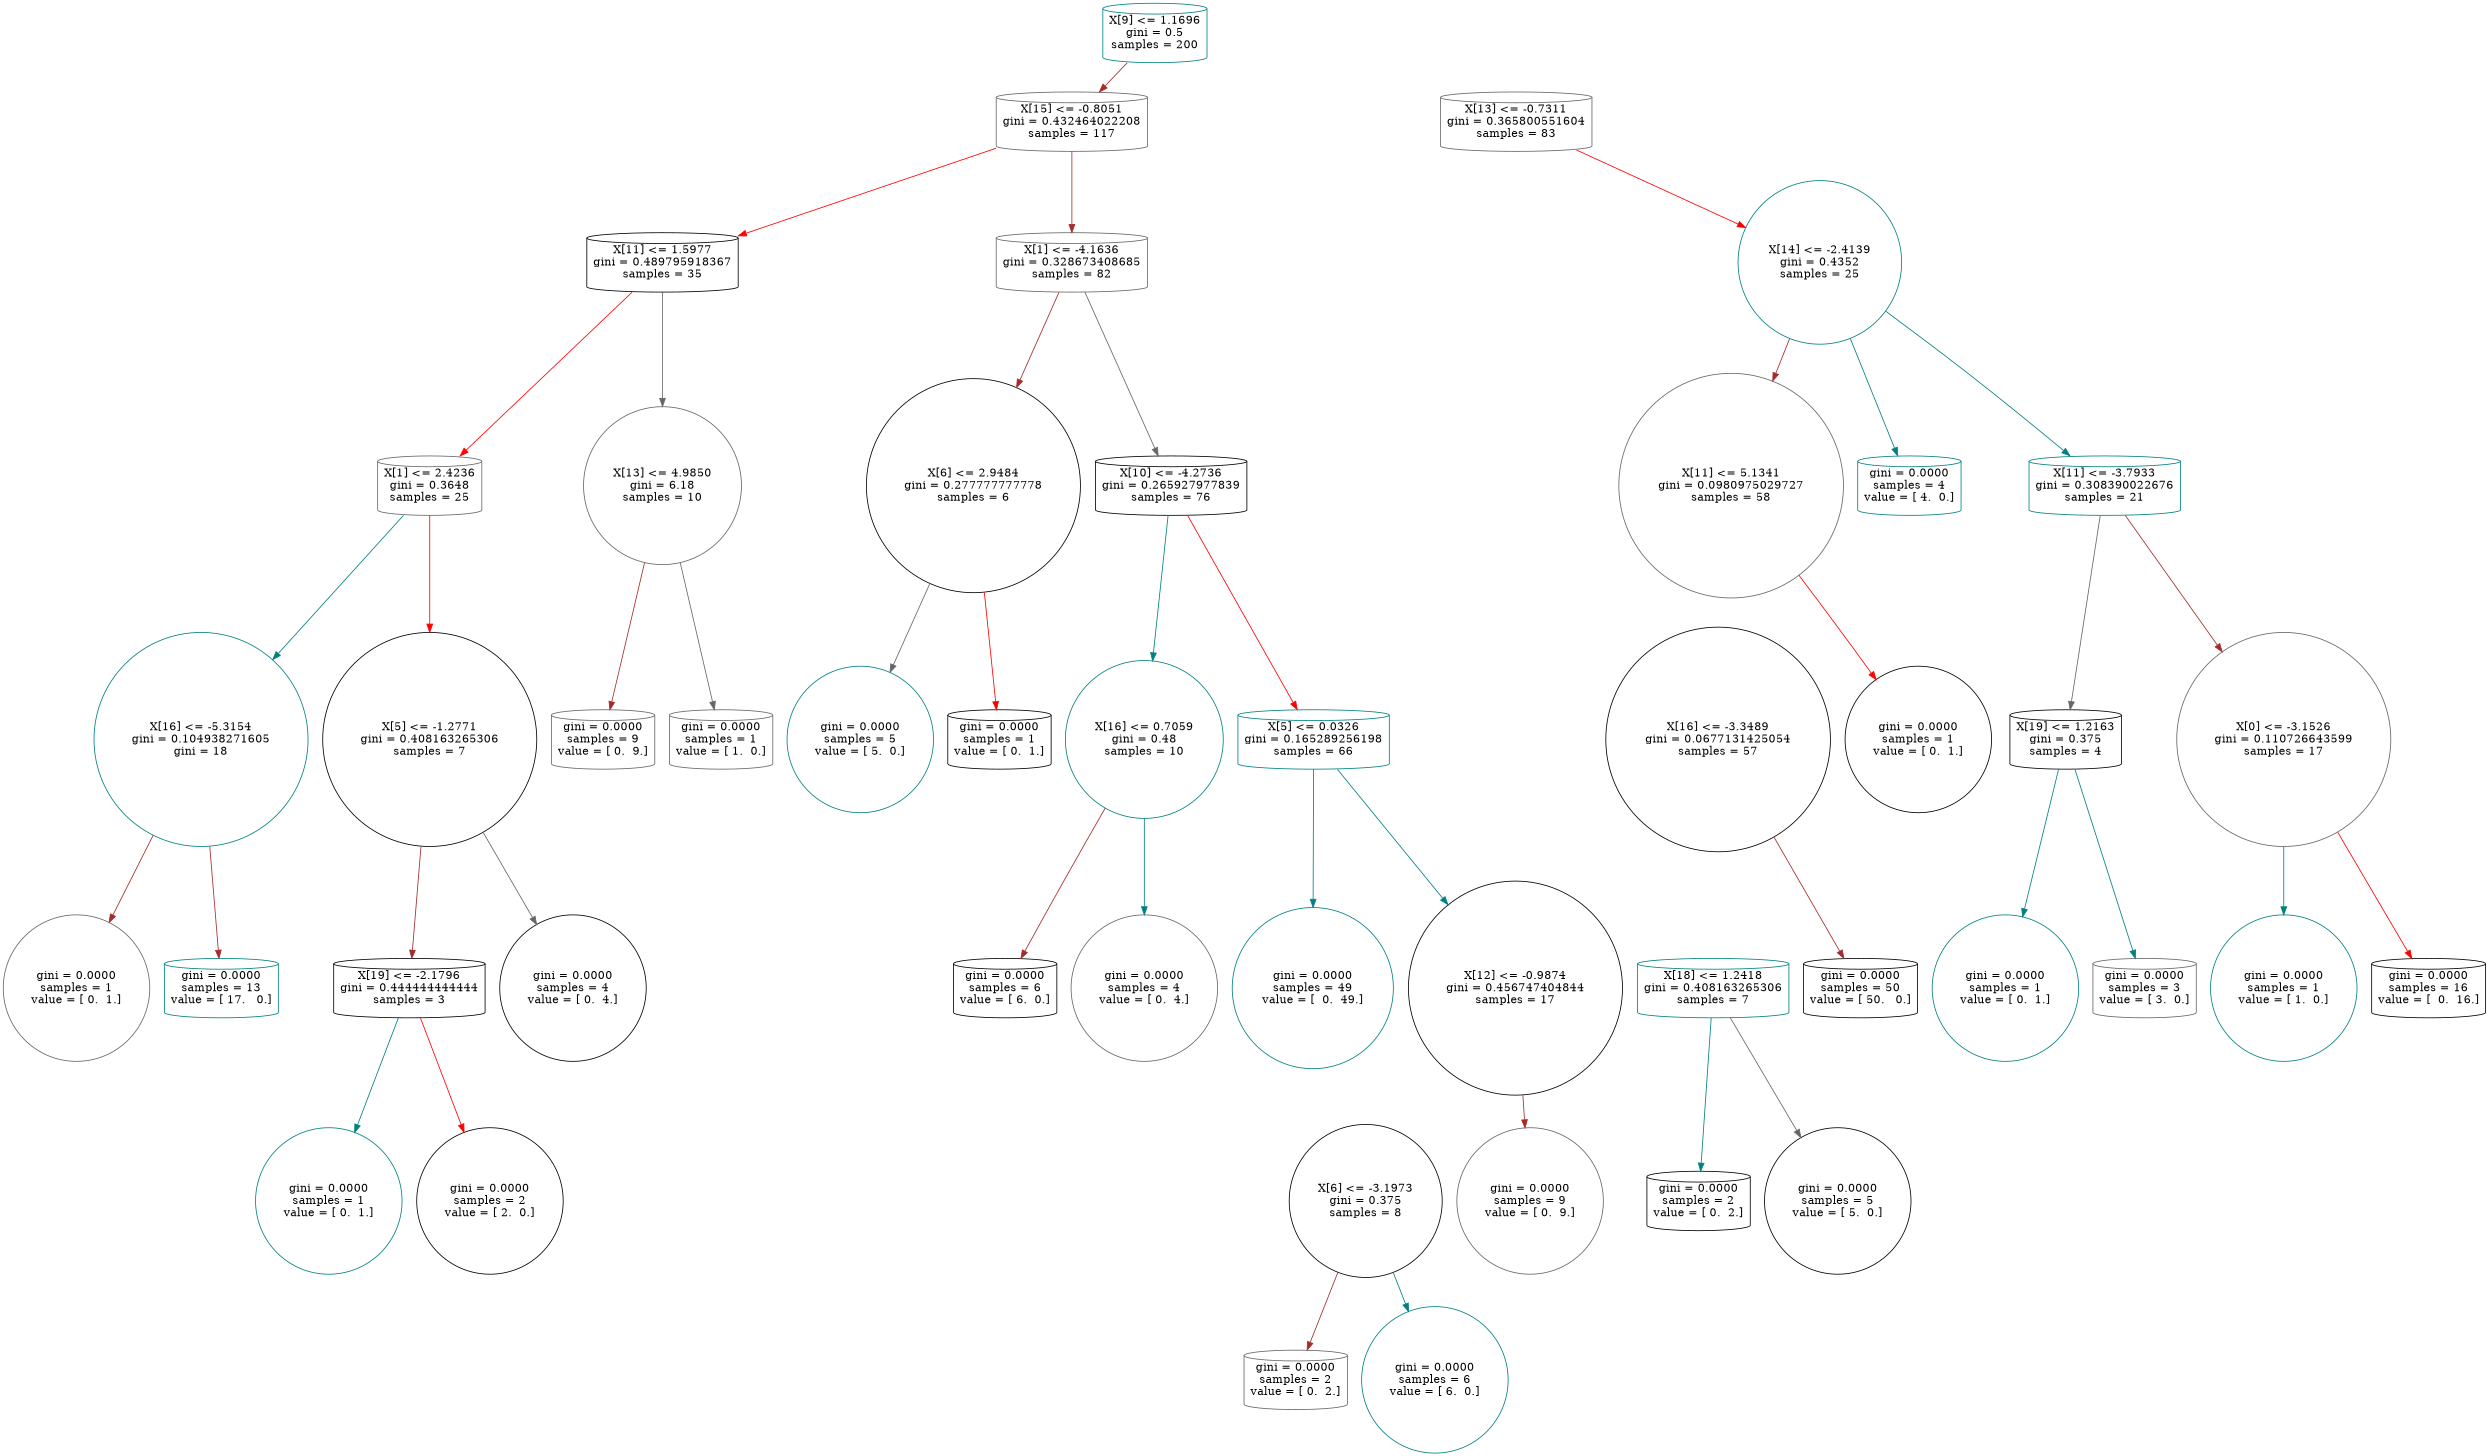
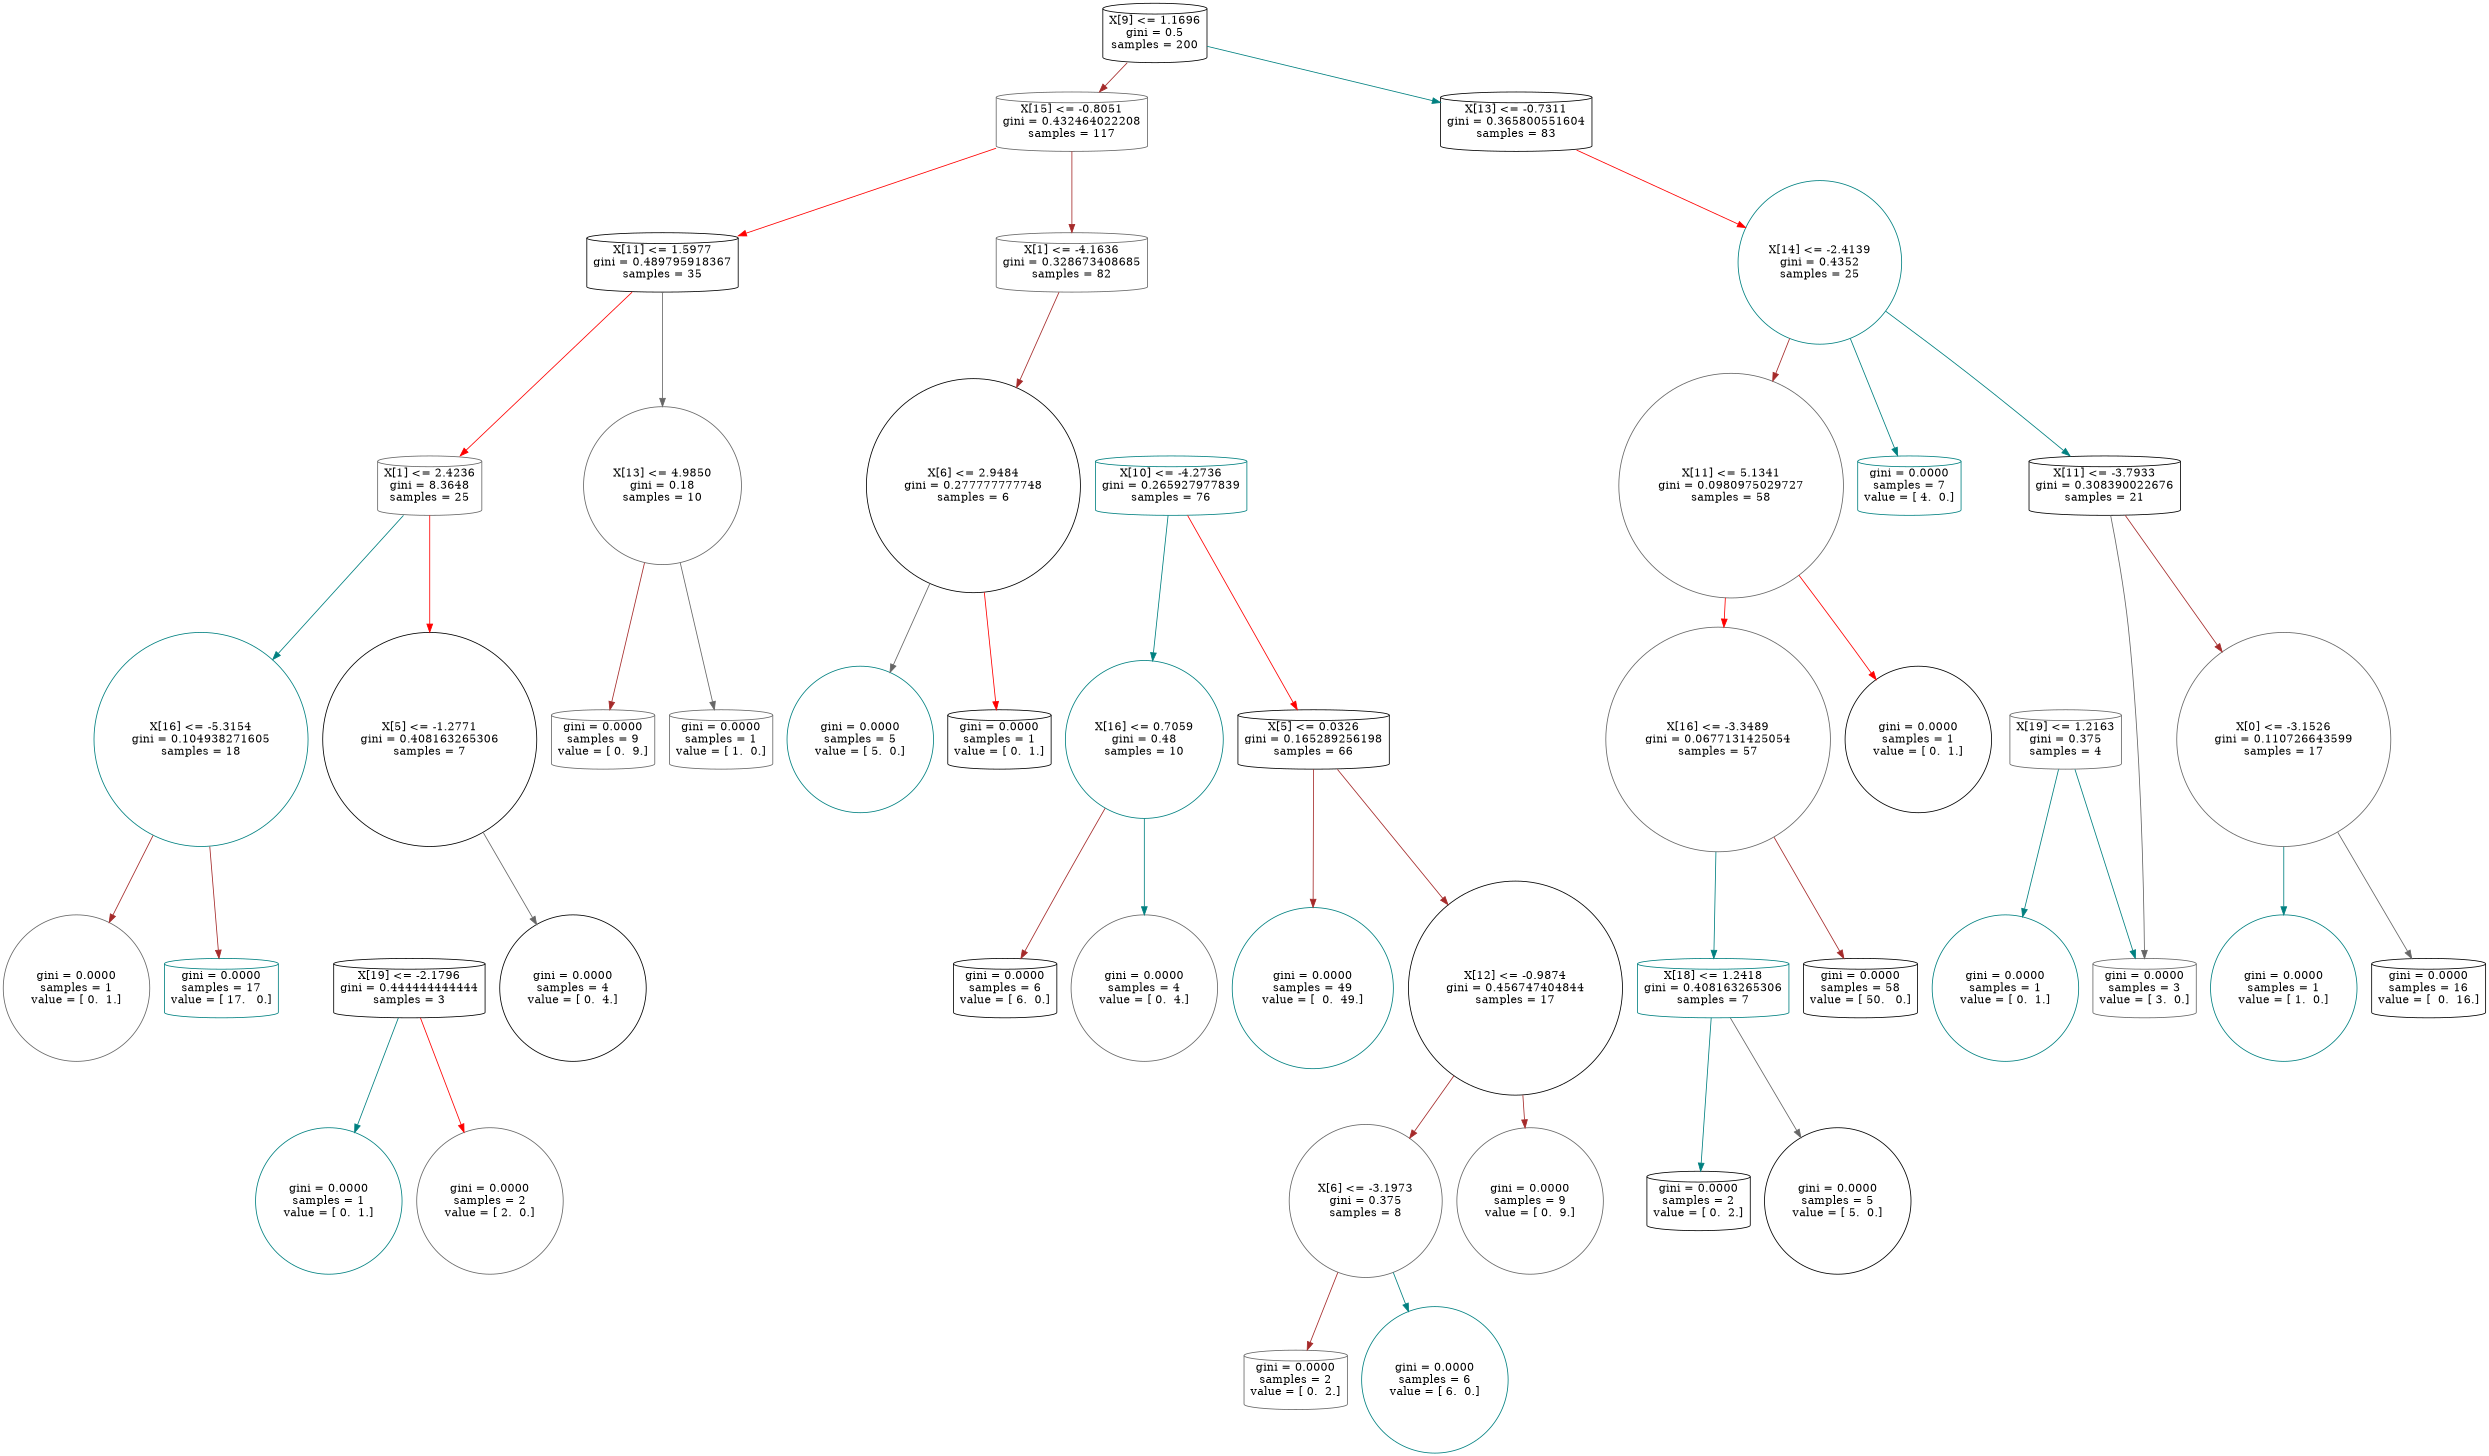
(1155, 33) -> (1155, 33)
none -> (1320, 74)
(1516, 122) -> (1516, 122)
(1120, 370) -> none
(430, 486) -> (430, 486)
(663, 486) -> (663, 486)
(973, 486) -> (973, 486)
(1171, 486) -> (1171, 486)
(1909, 486) -> (1909, 486)
(2105, 486) -> (2105, 486)
none -> (1725, 608)
(2086, 608) -> (2137, 732)
(201, 739) -> (201, 739)
(1314, 739) -> (1314, 739)
(1718, 739) -> (1718, 739)
(2066, 739) -> (2066, 739)
(1313, 834) -> (1313, 834)
(1390, 834) -> (1390, 834)
(2373, 892) -> (2373, 892)
(417, 898) -> none
none -> (1715, 901)
(221, 988) -> (221, 988)
(1861, 988) -> (1861, 988)
none -> (1434, 1104)
(490, 1201) -> (490, 1201)
(1366, 1201) -> (1366, 1201)
